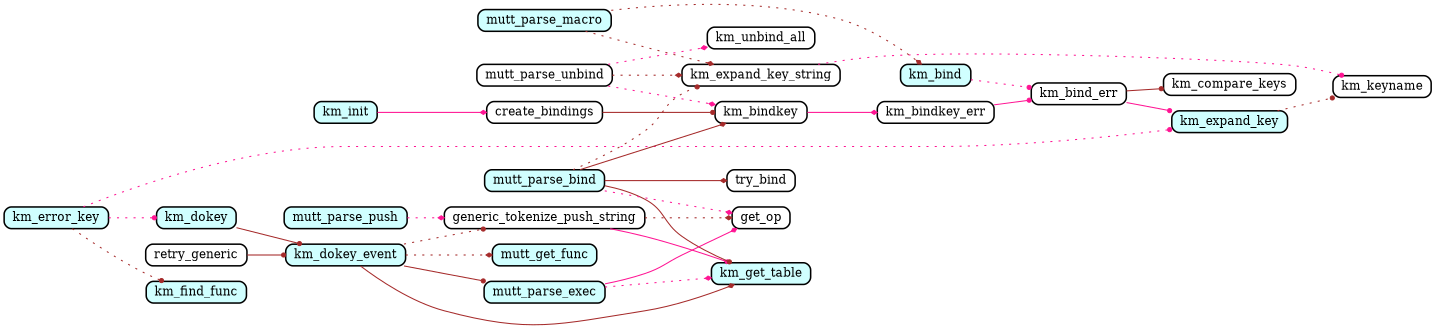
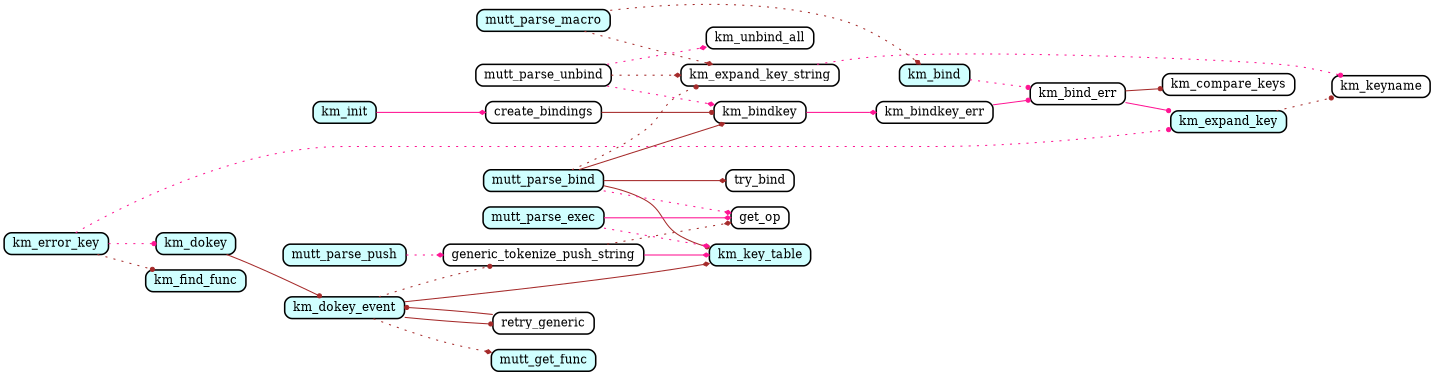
(443, 273) -> (446, 321)
(761, 274) -> (760, 255)
